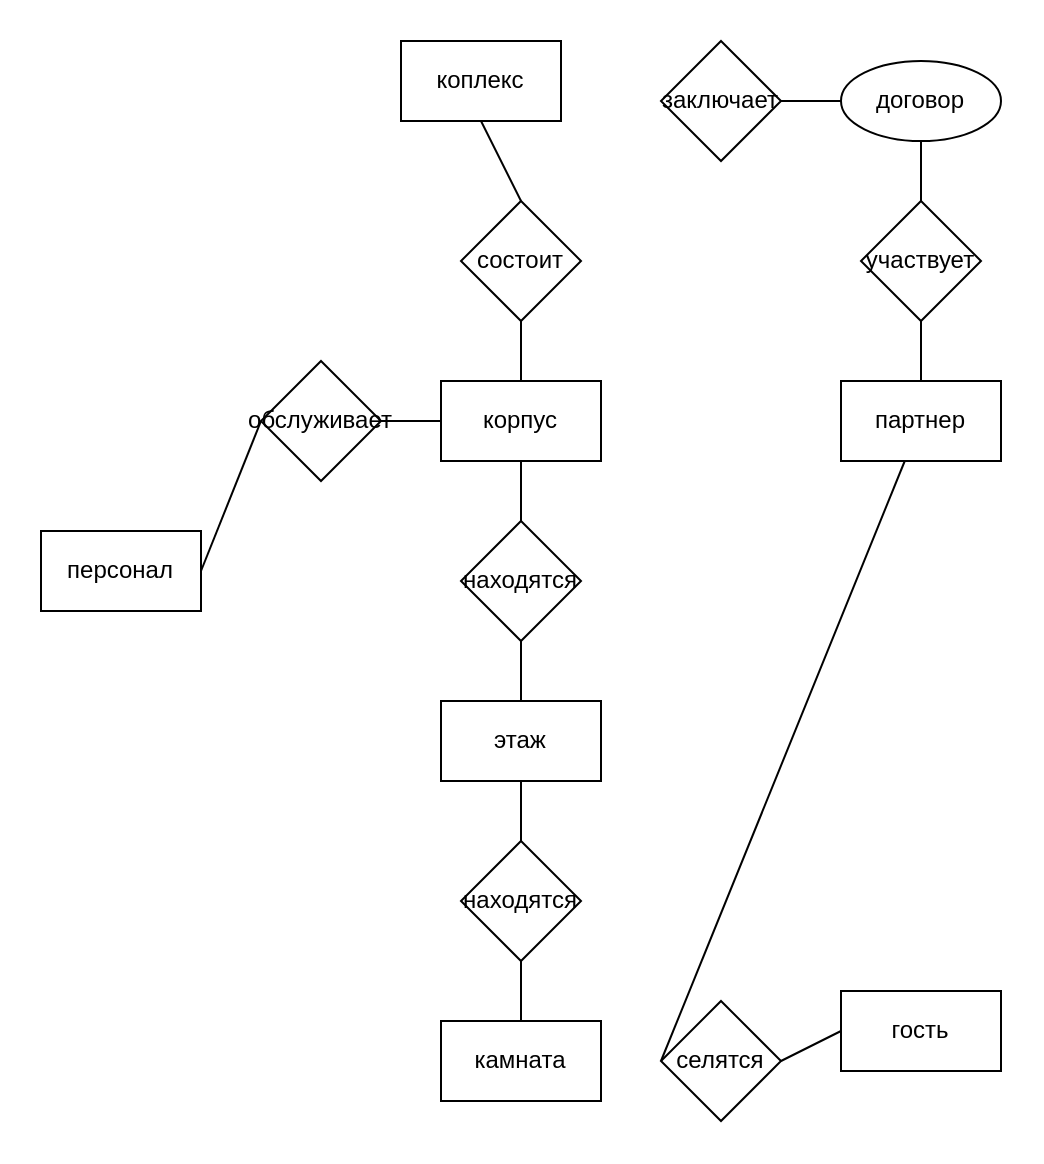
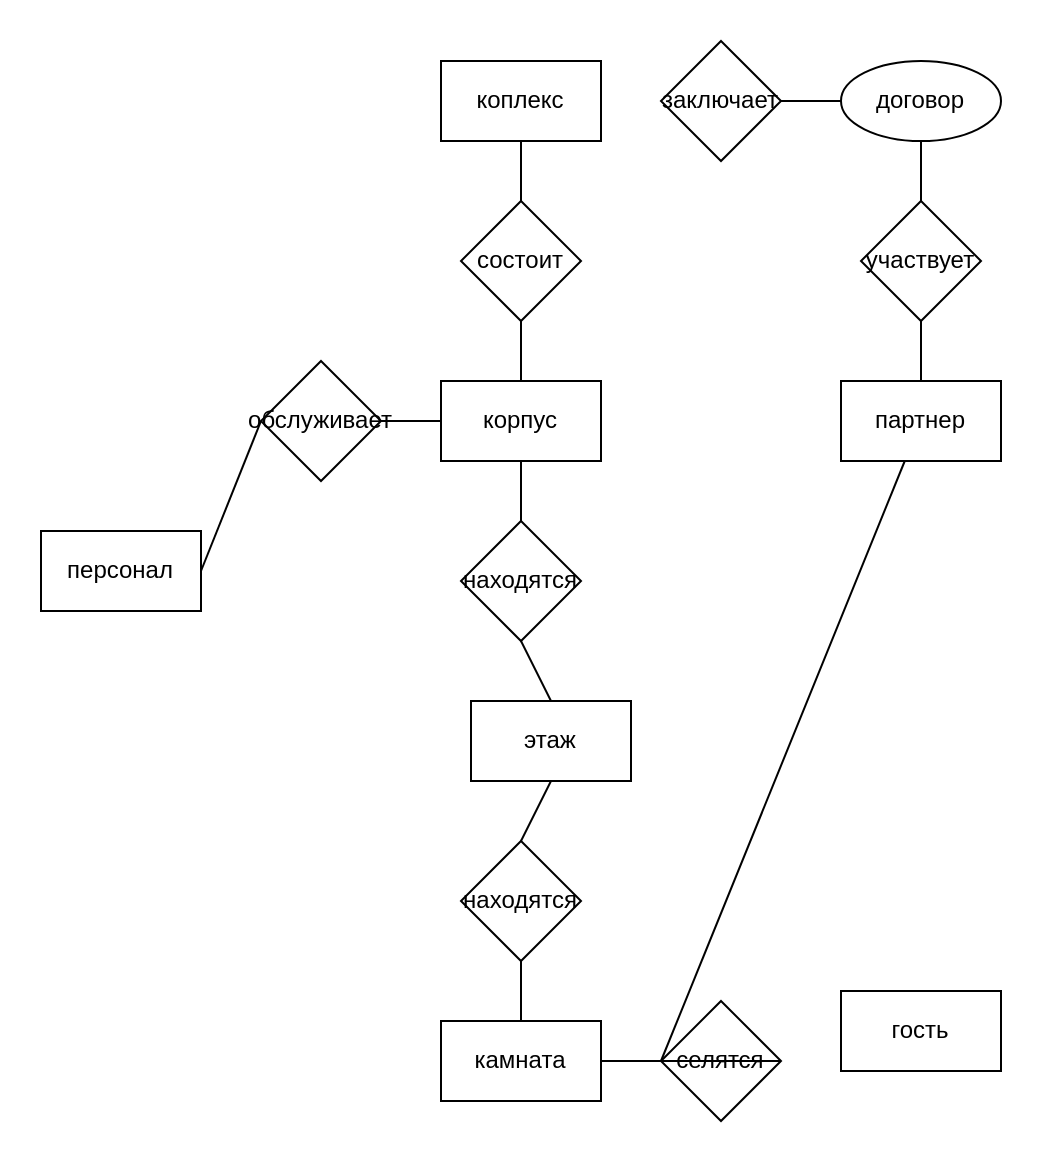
(481, 81) -> (521, 101)
(521, 741) -> (551, 741)
(811, 1046) -> (646, 1061)
